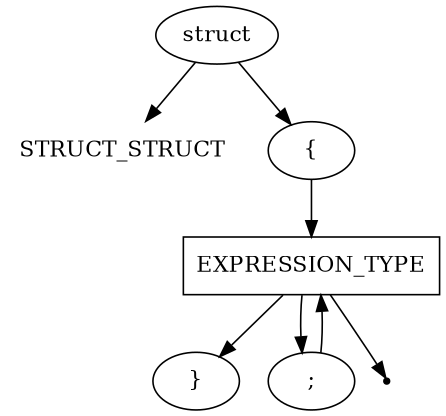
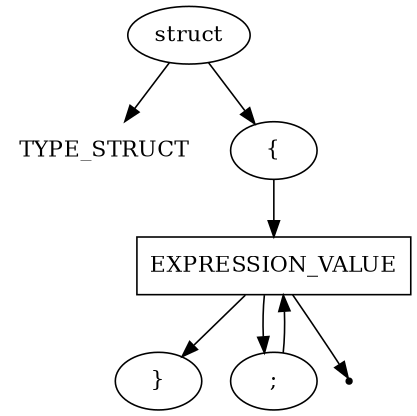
(123, 151) -> (104, 151)
(311, 266) -> (274, 266)
